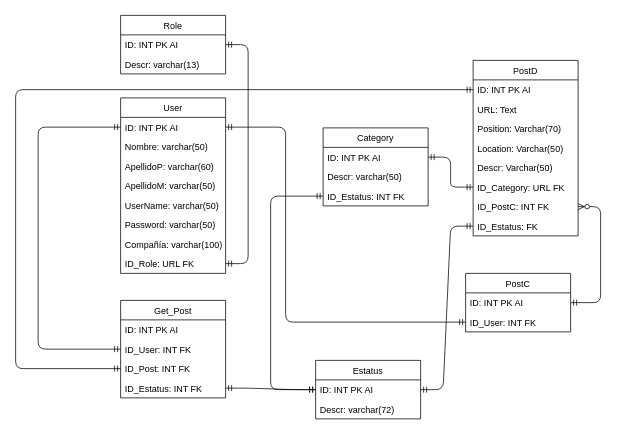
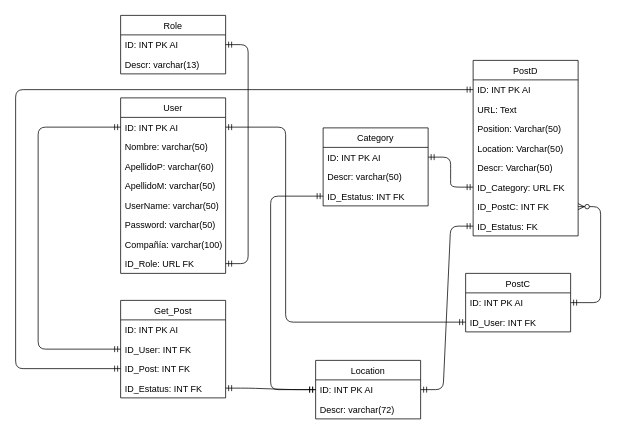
(525, 129) -> (525, 129)
(368, 371) -> (368, 371)
